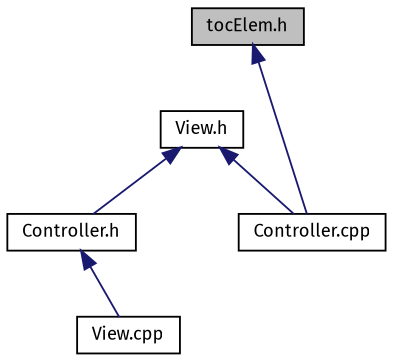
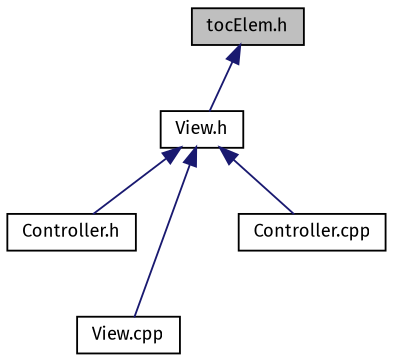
(283, 138) -> (221, 87)
(105, 292) -> (162, 241)
